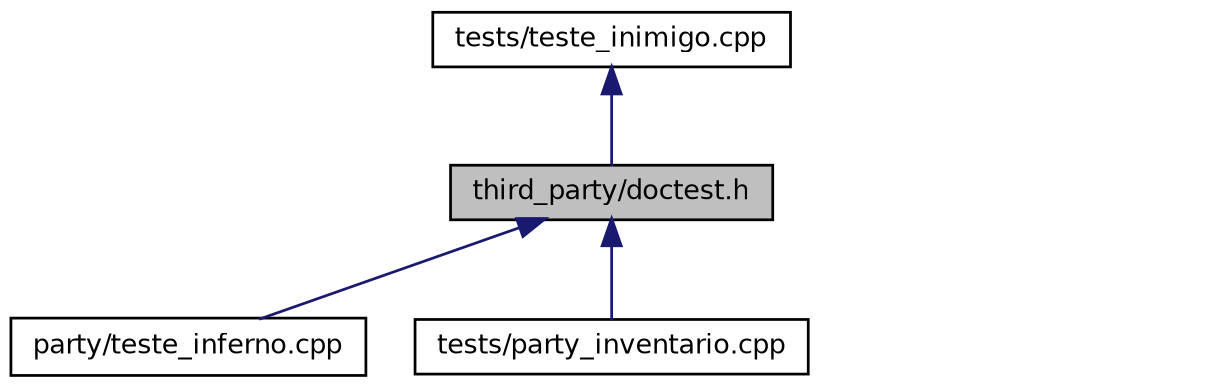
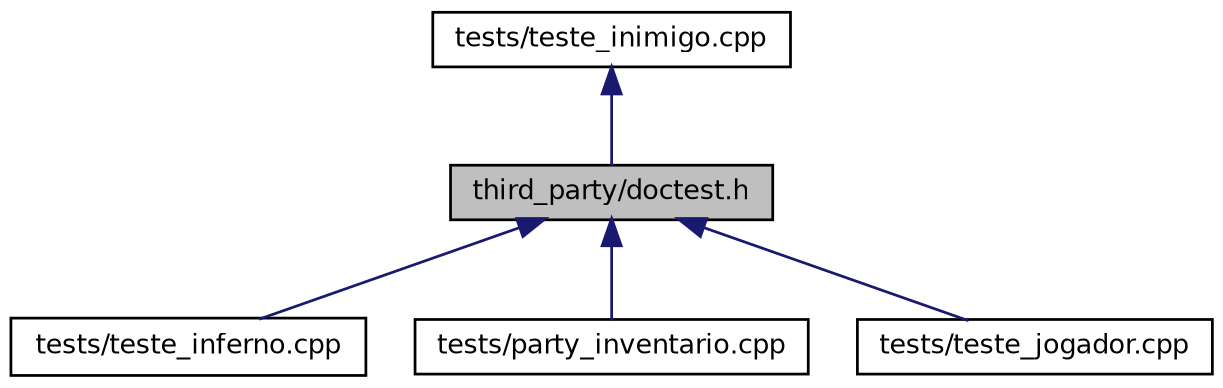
(188, 347) -> (188, 347)
none -> (1035, 347)
